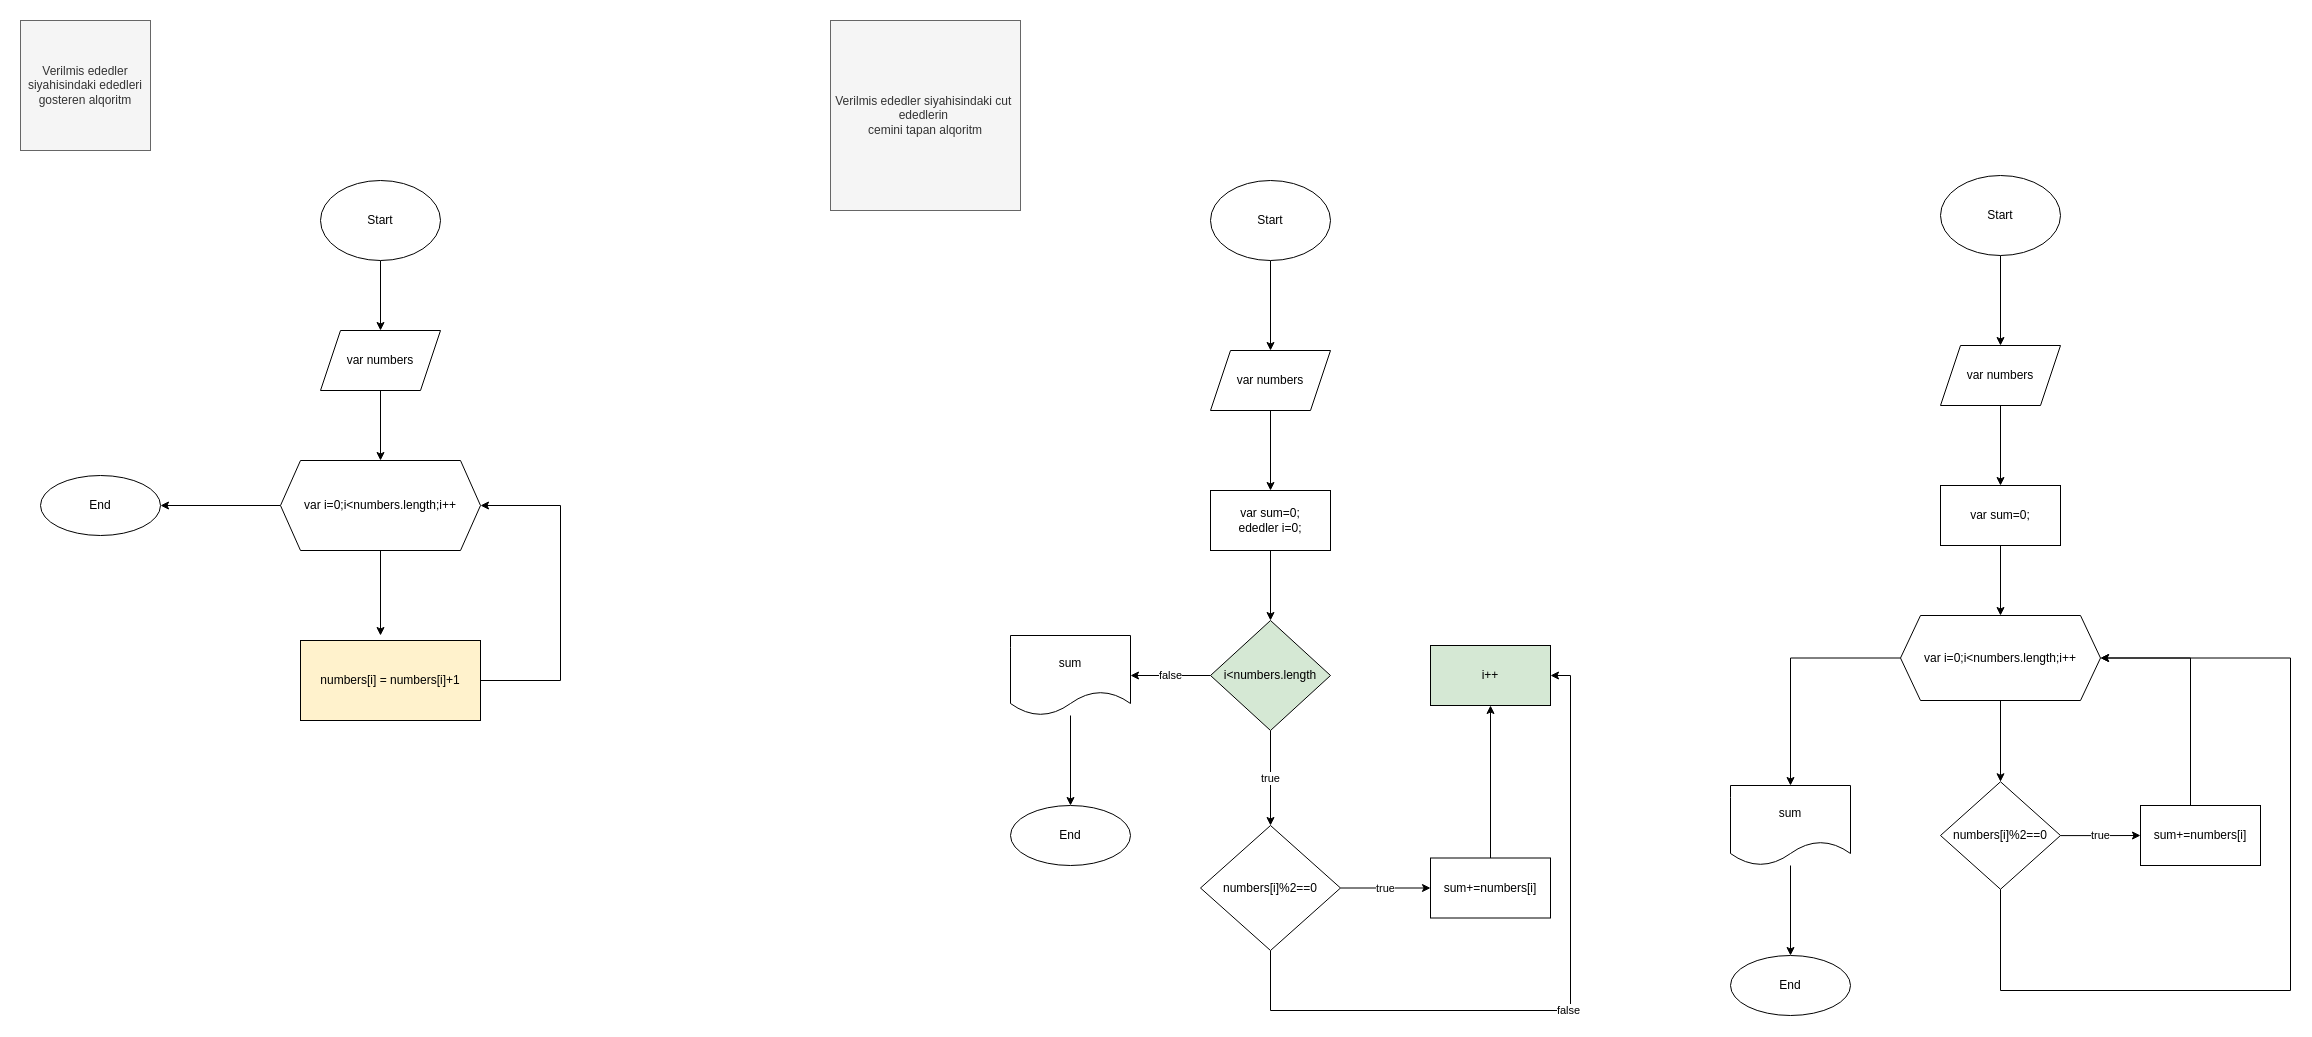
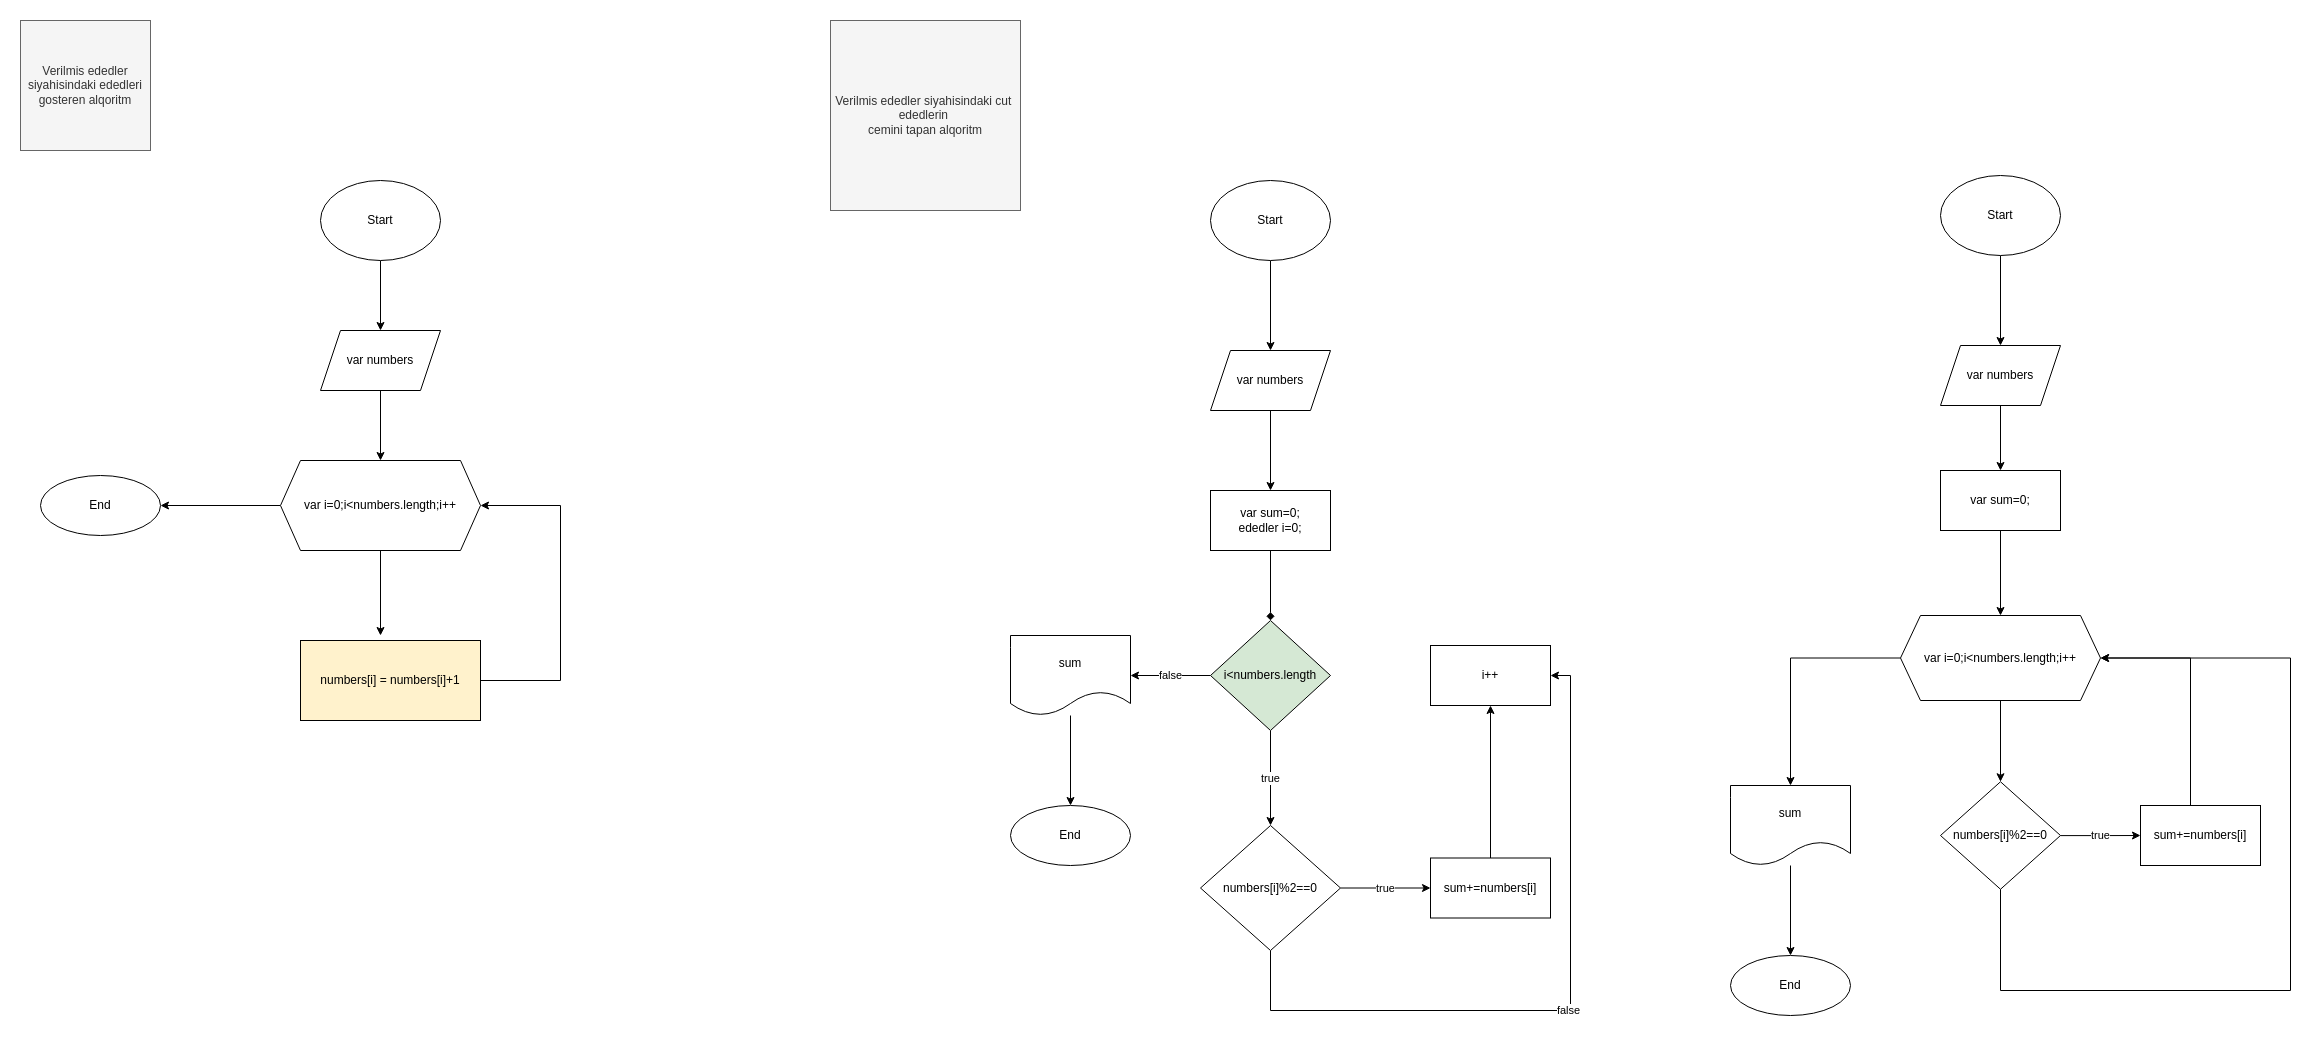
(2001, 516) -> (2001, 501)
(1271, 612) -> (1271, 612)
(1491, 676) -> (1491, 676)
